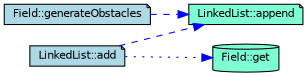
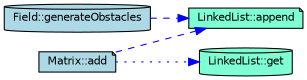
(77, 14) -> (77, 18)
(77, 56) -> (77, 62)
(246, 58) -> (246, 62)
